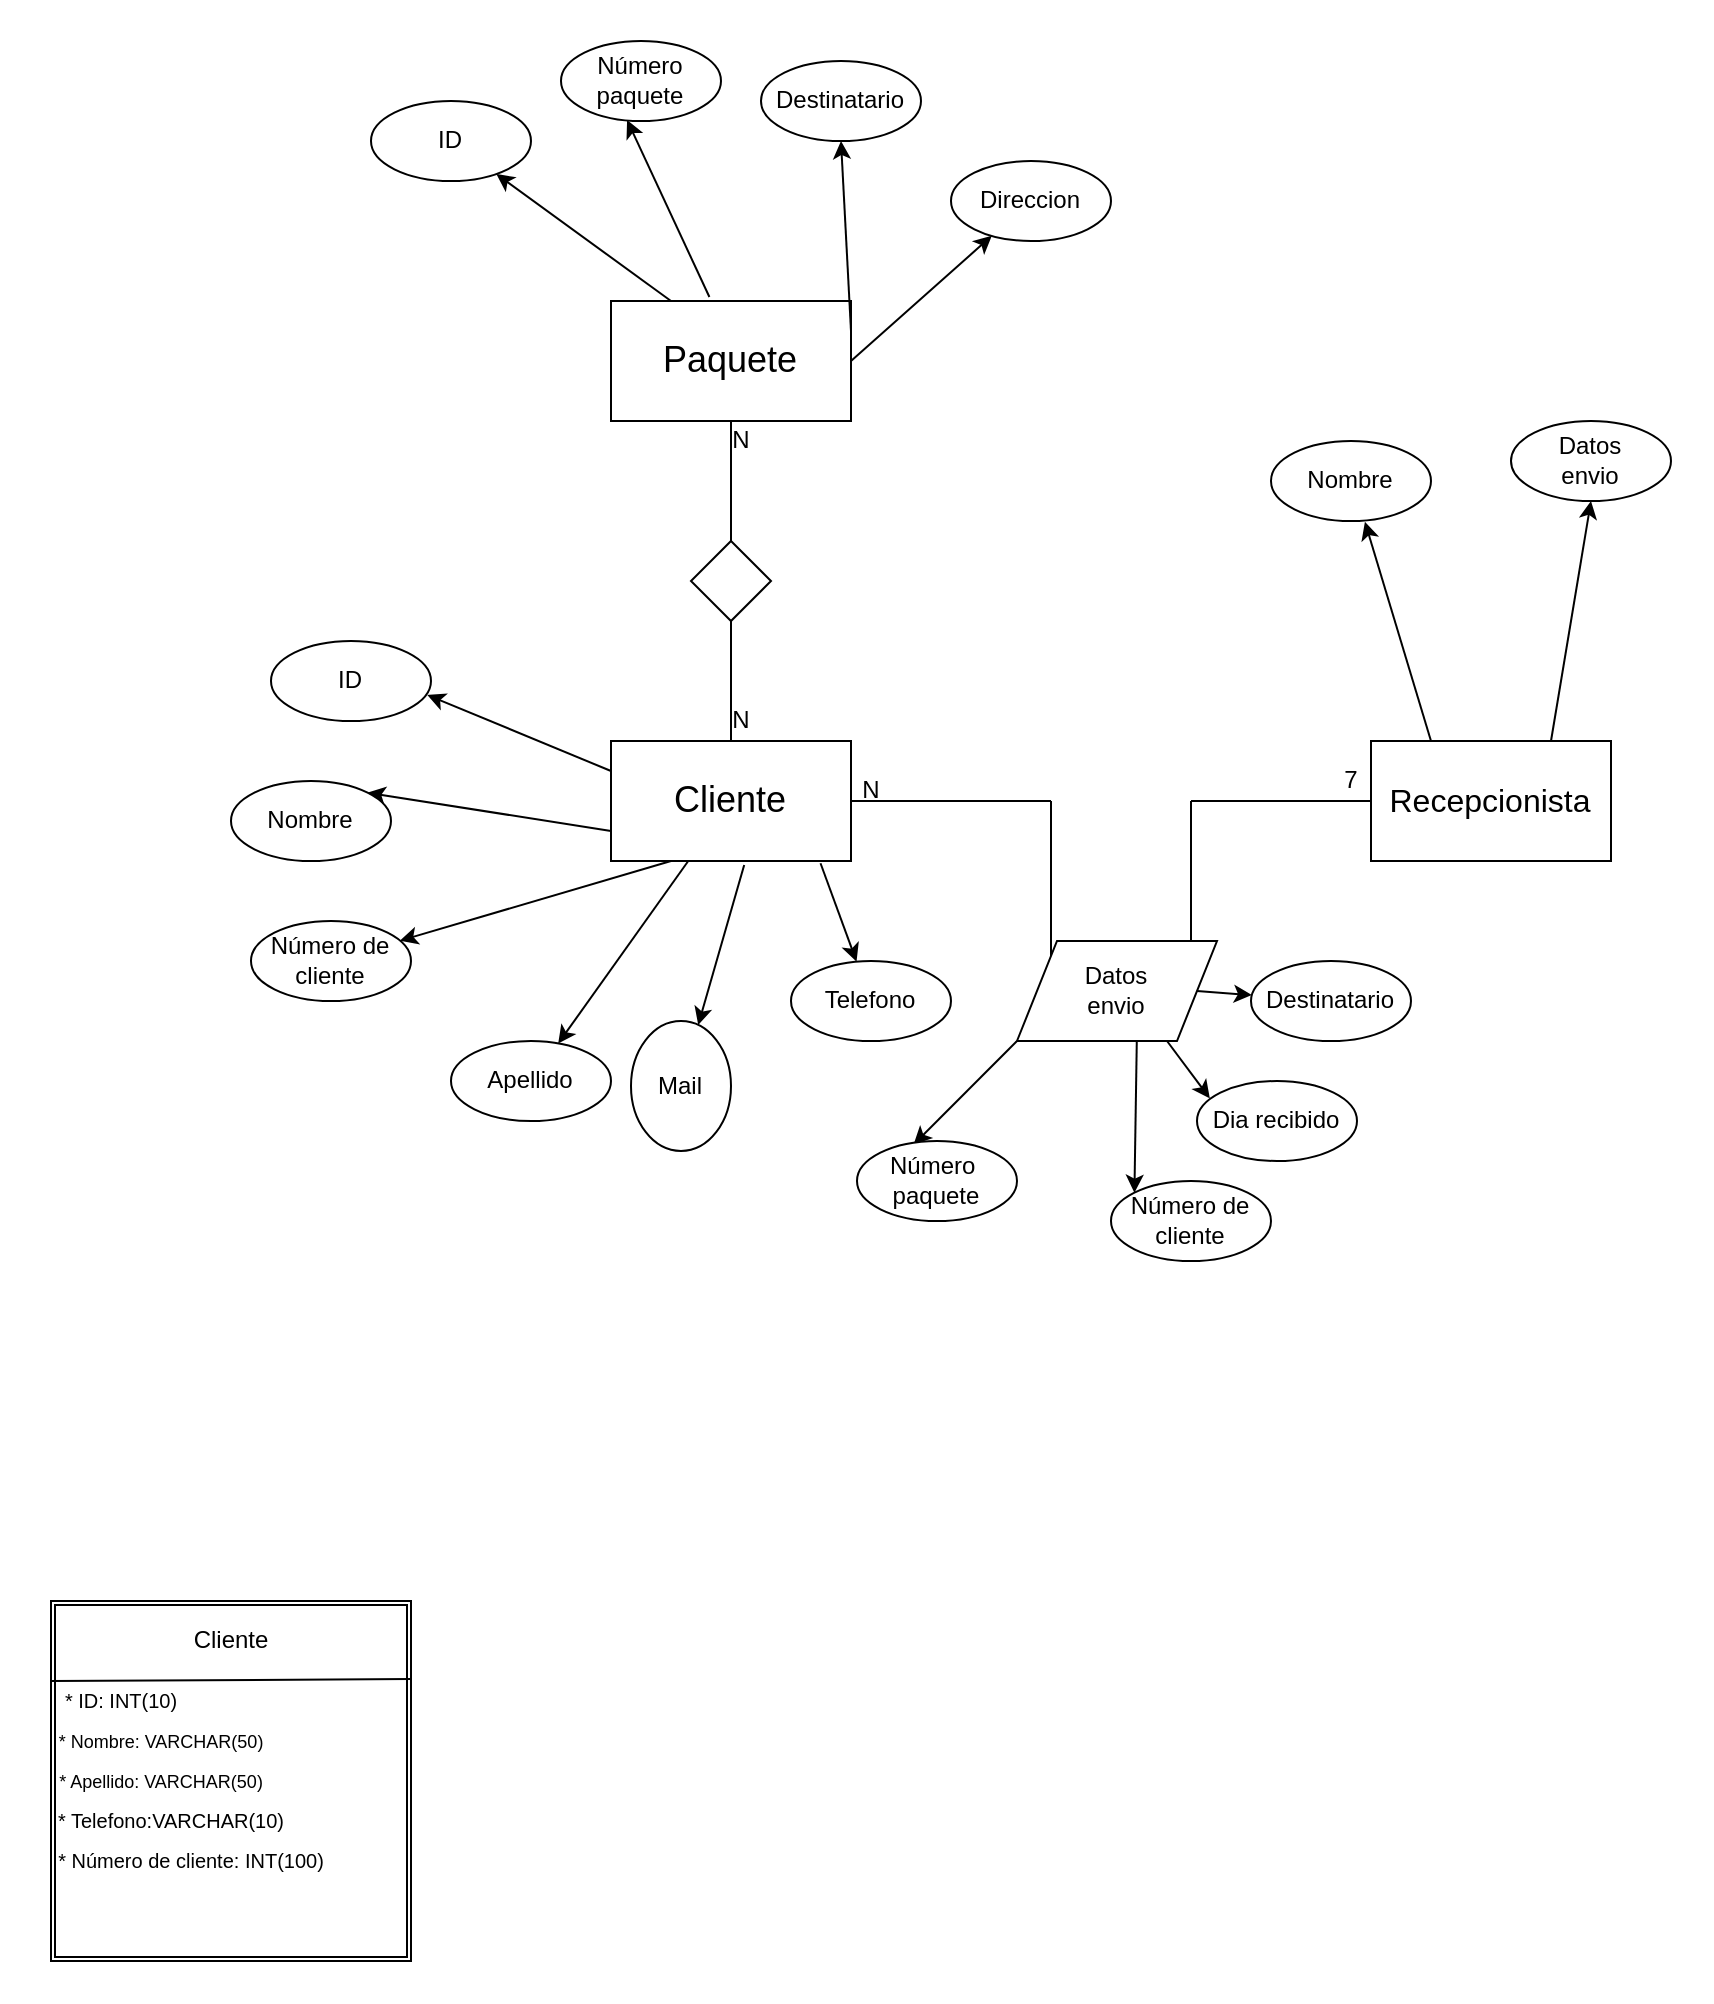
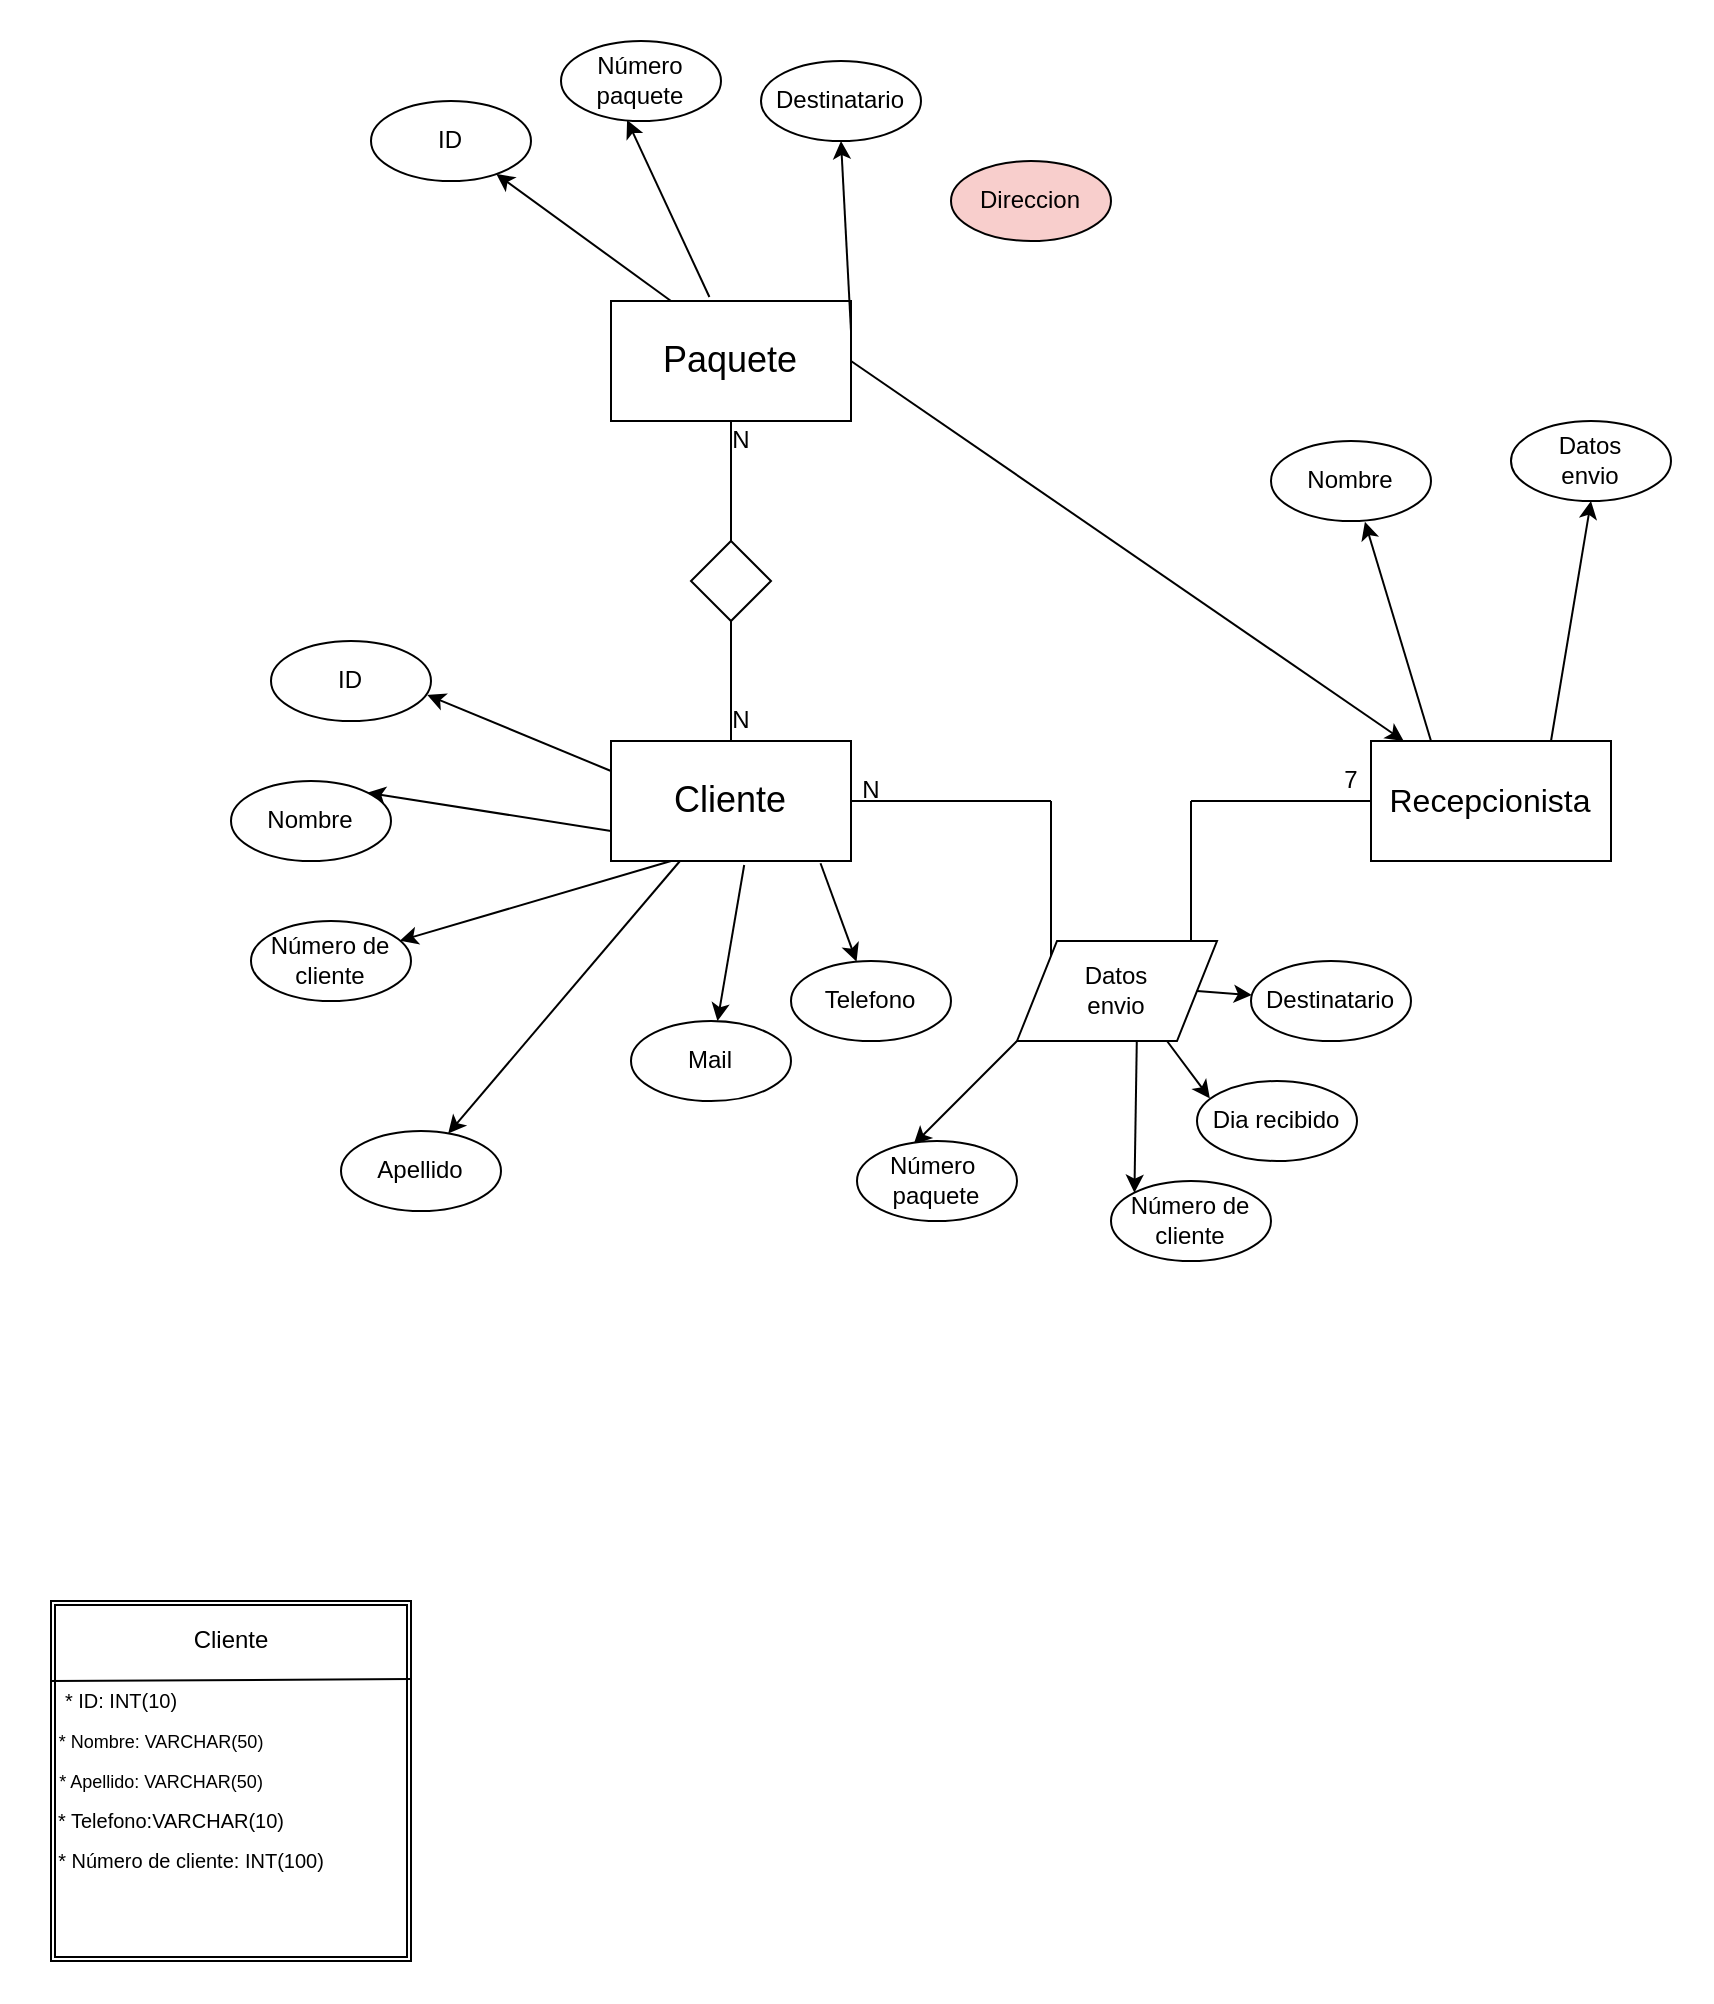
(1031, 201) -> (1031, 201)
(916, 303) -> (1122, 547)
(531, 1081) -> (421, 1171)
(681, 1086) -> (711, 1061)
